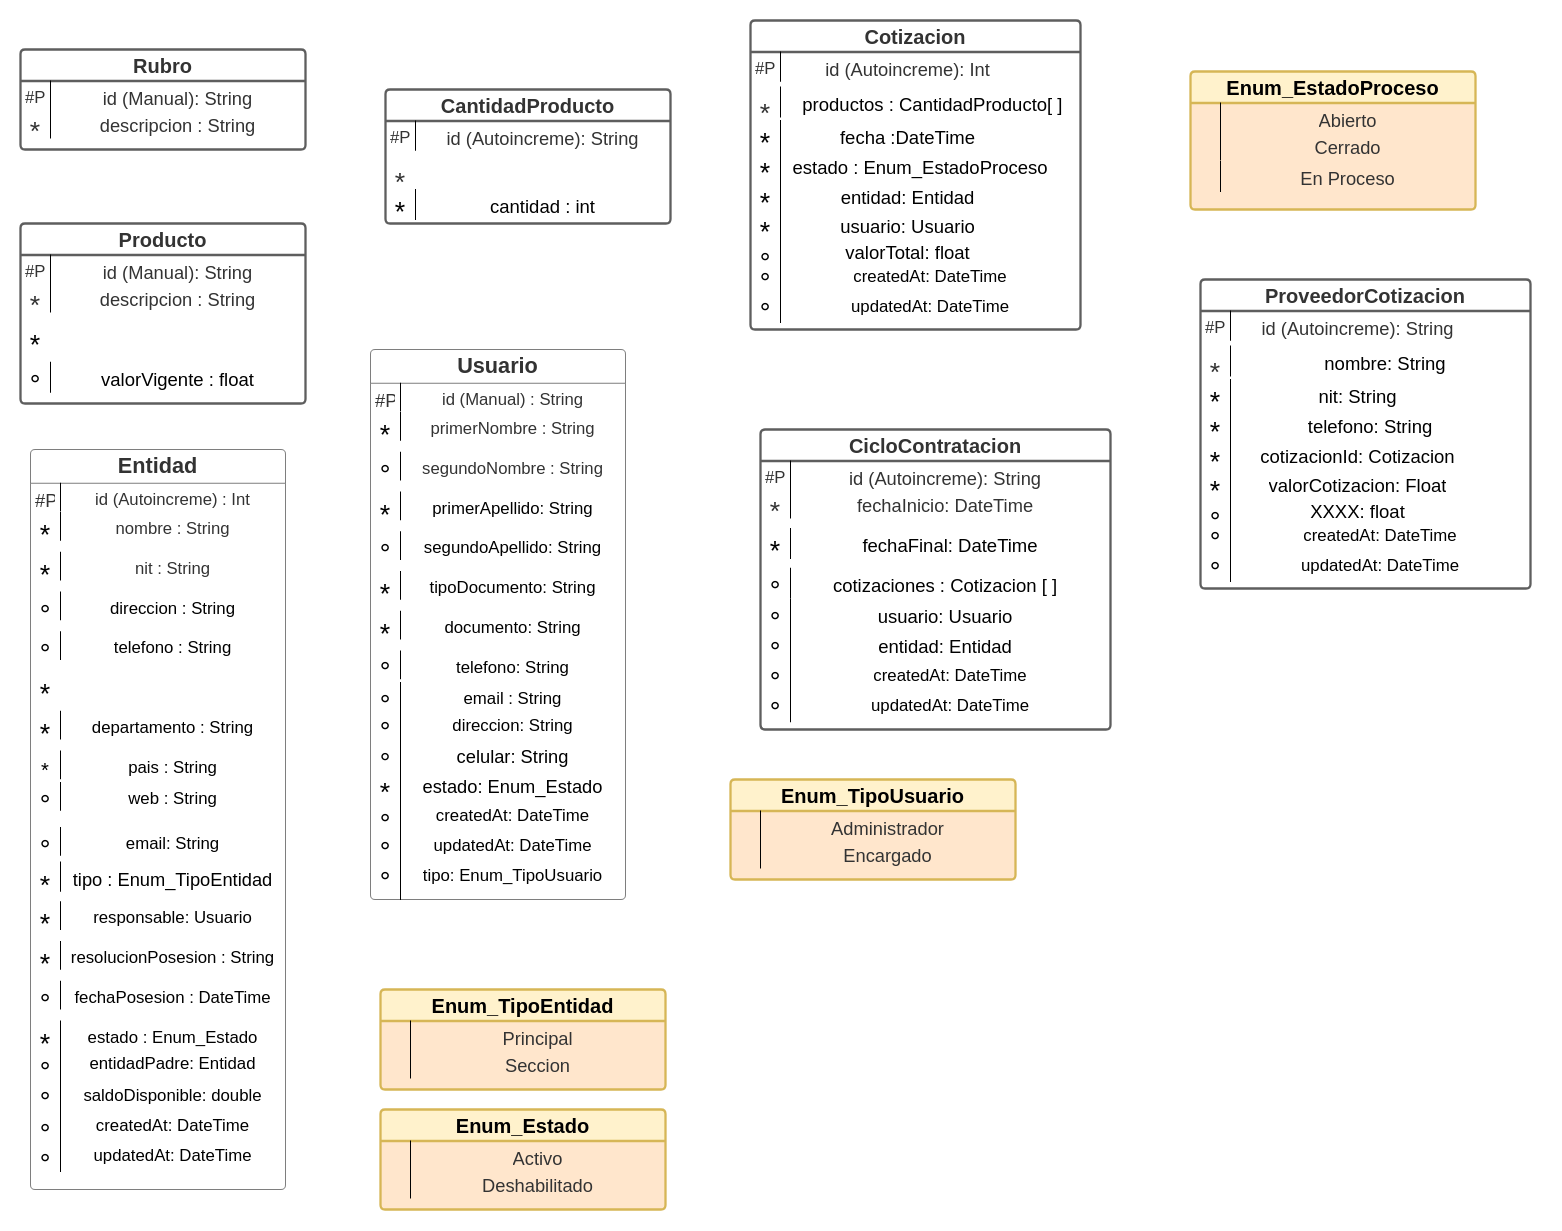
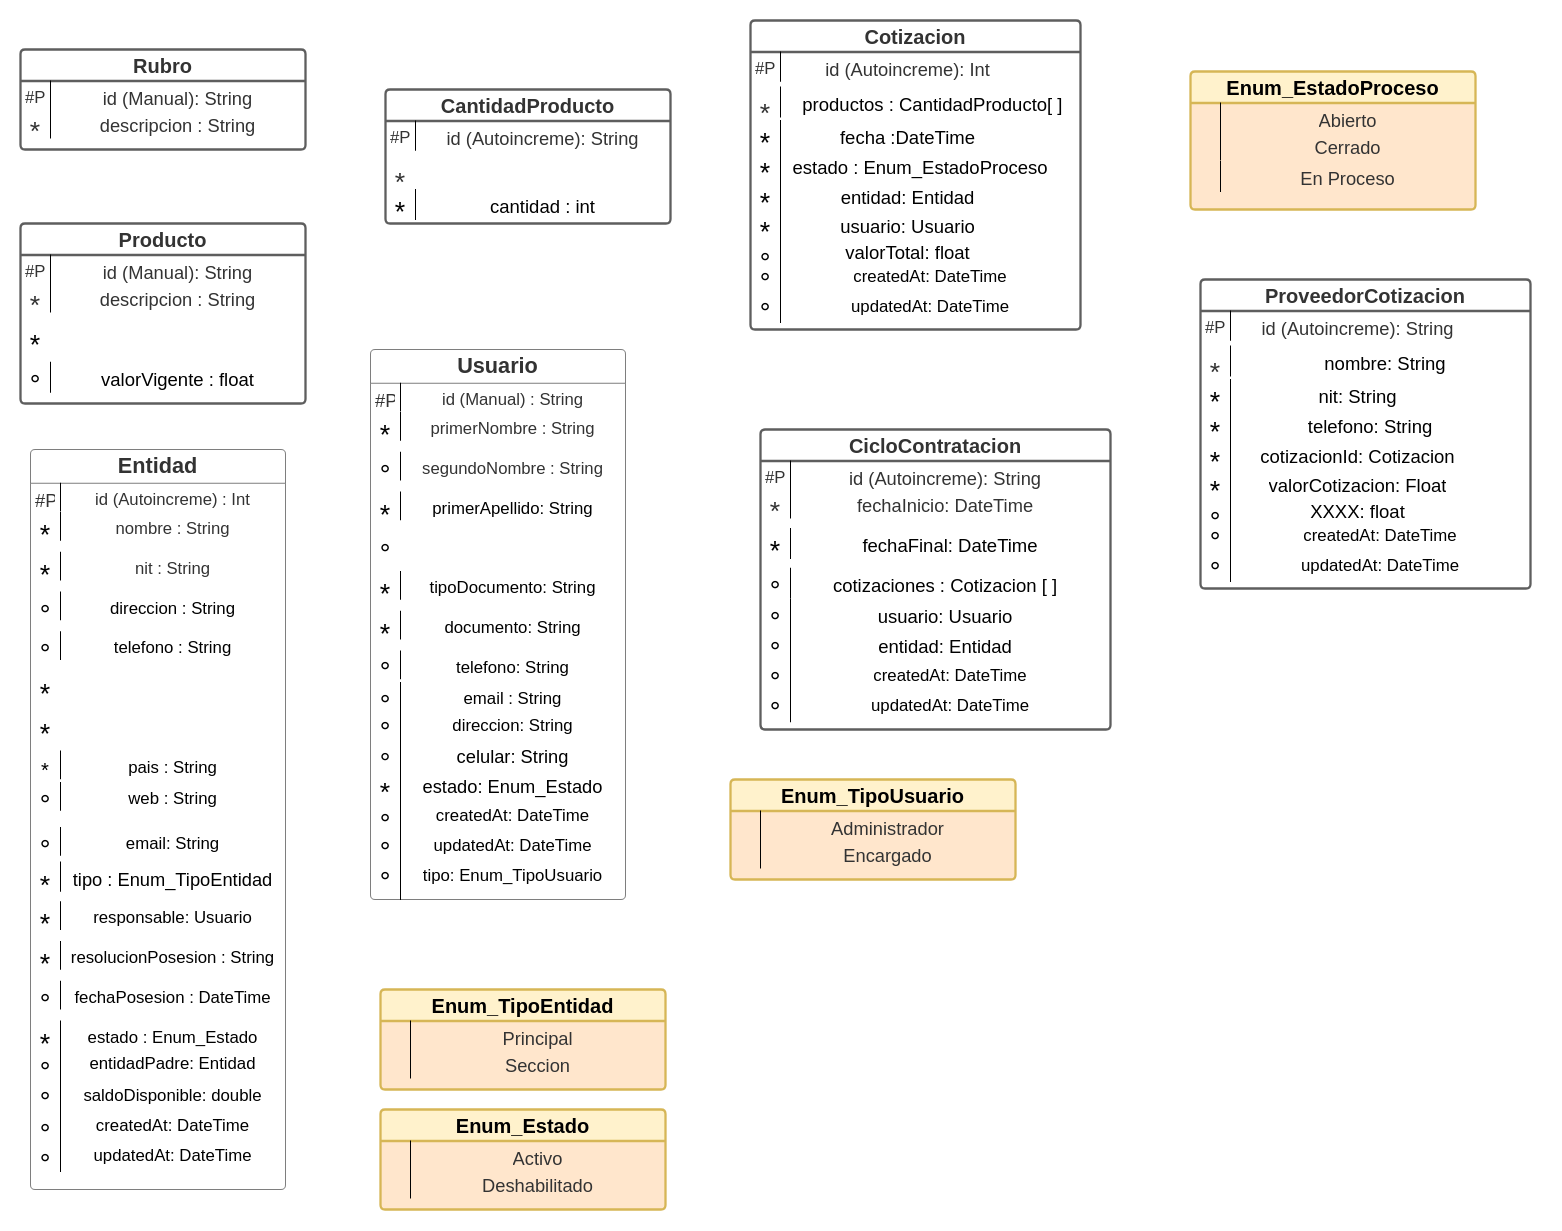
(513, 546) -> none
(173, 725) -> none
